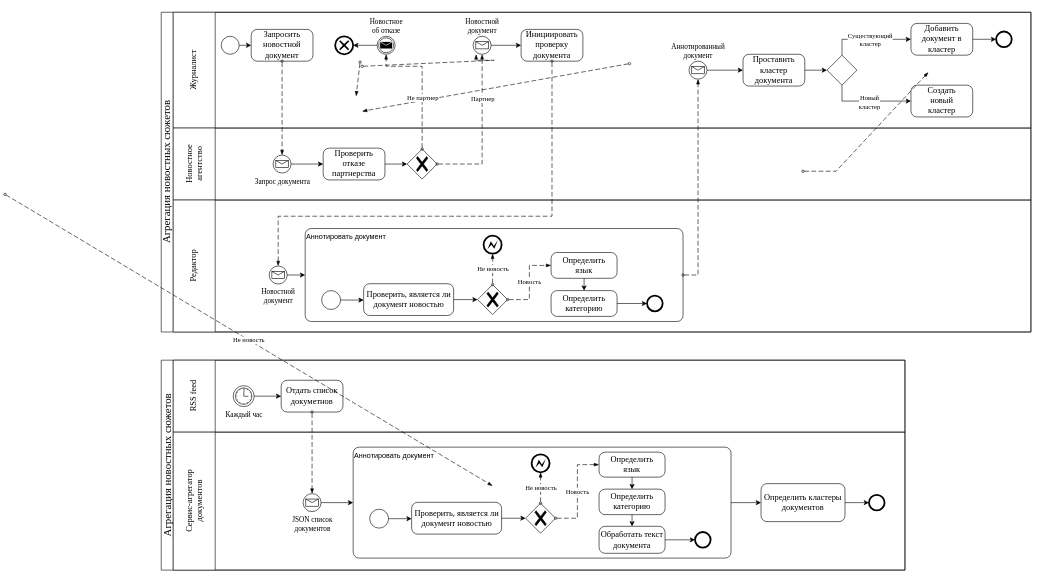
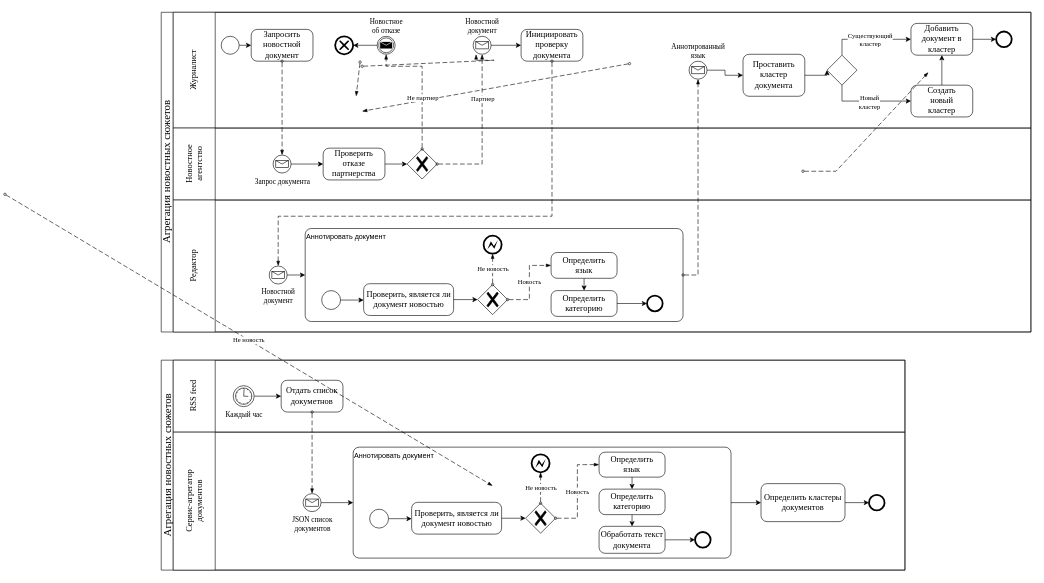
(698, 51) -> (698, 51)
none -> (942, 60)
(774, 70) -> (774, 75)
